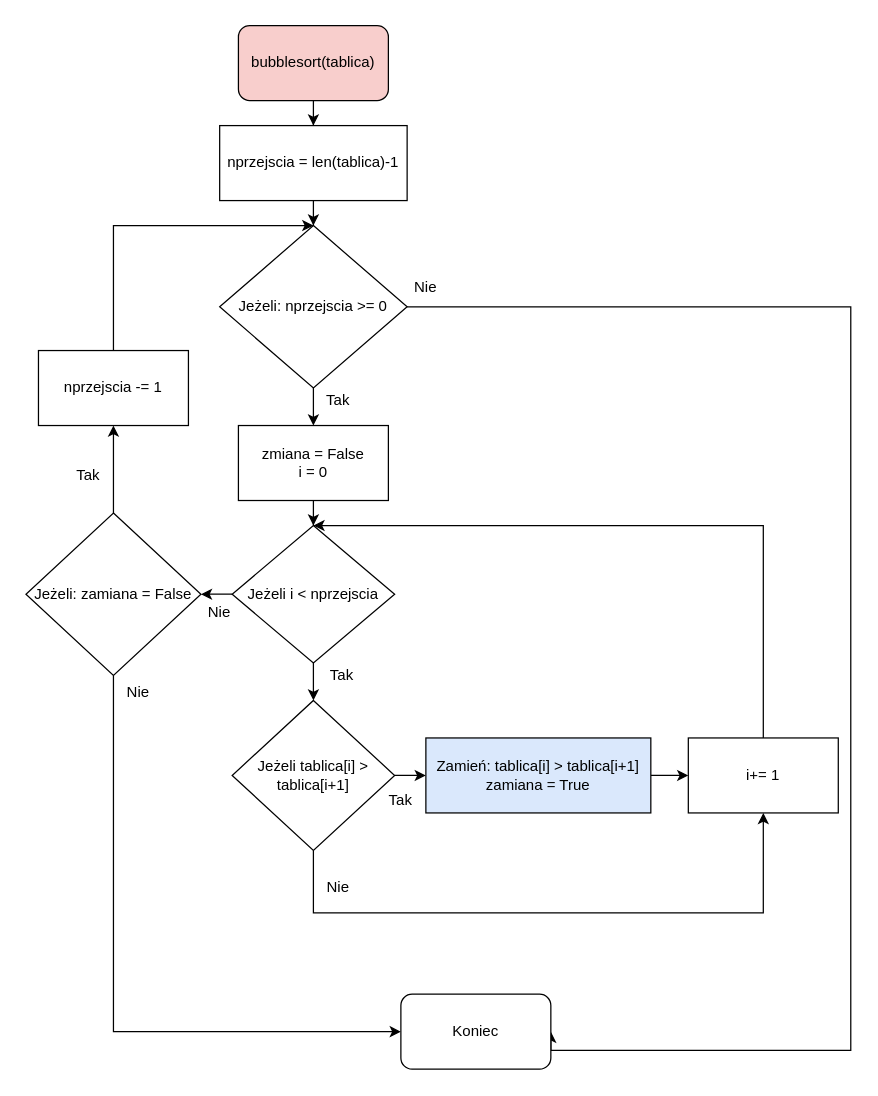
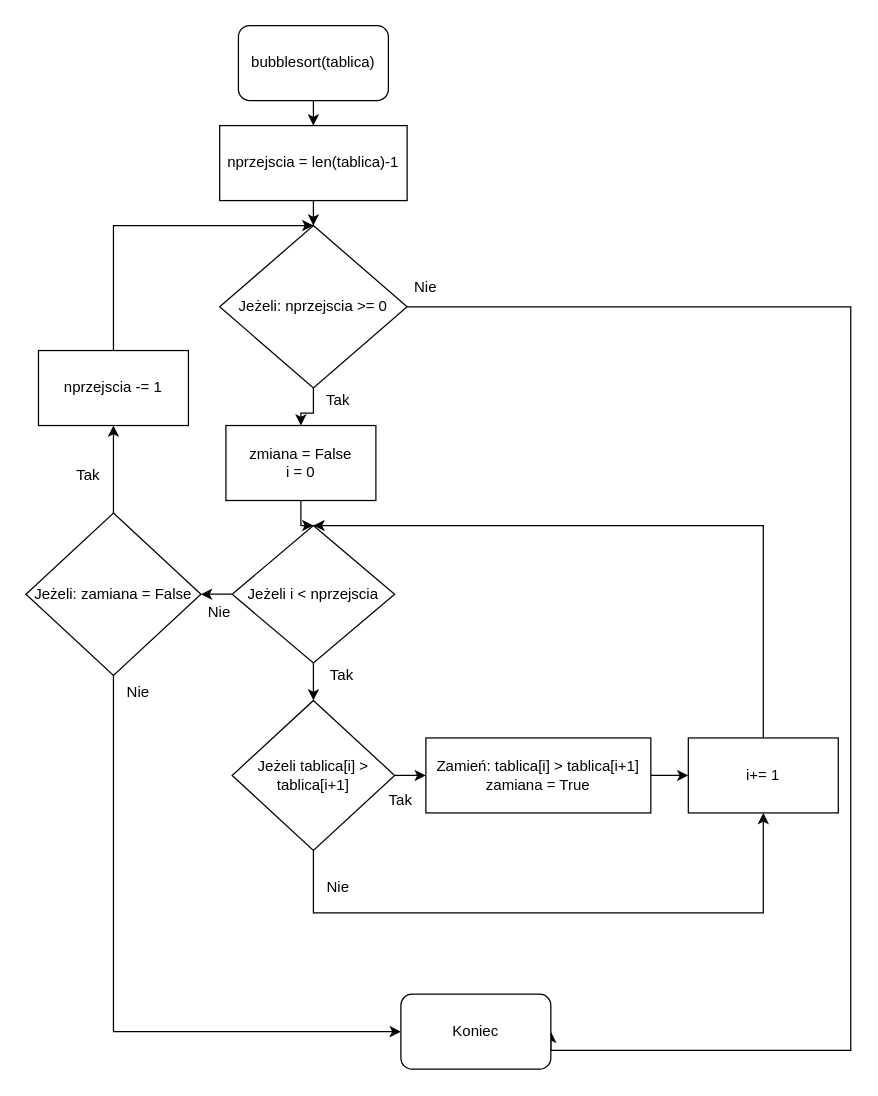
(313, 63) -> (313, 63)
(313, 463) -> (301, 463)
(538, 776) -> (538, 776)
